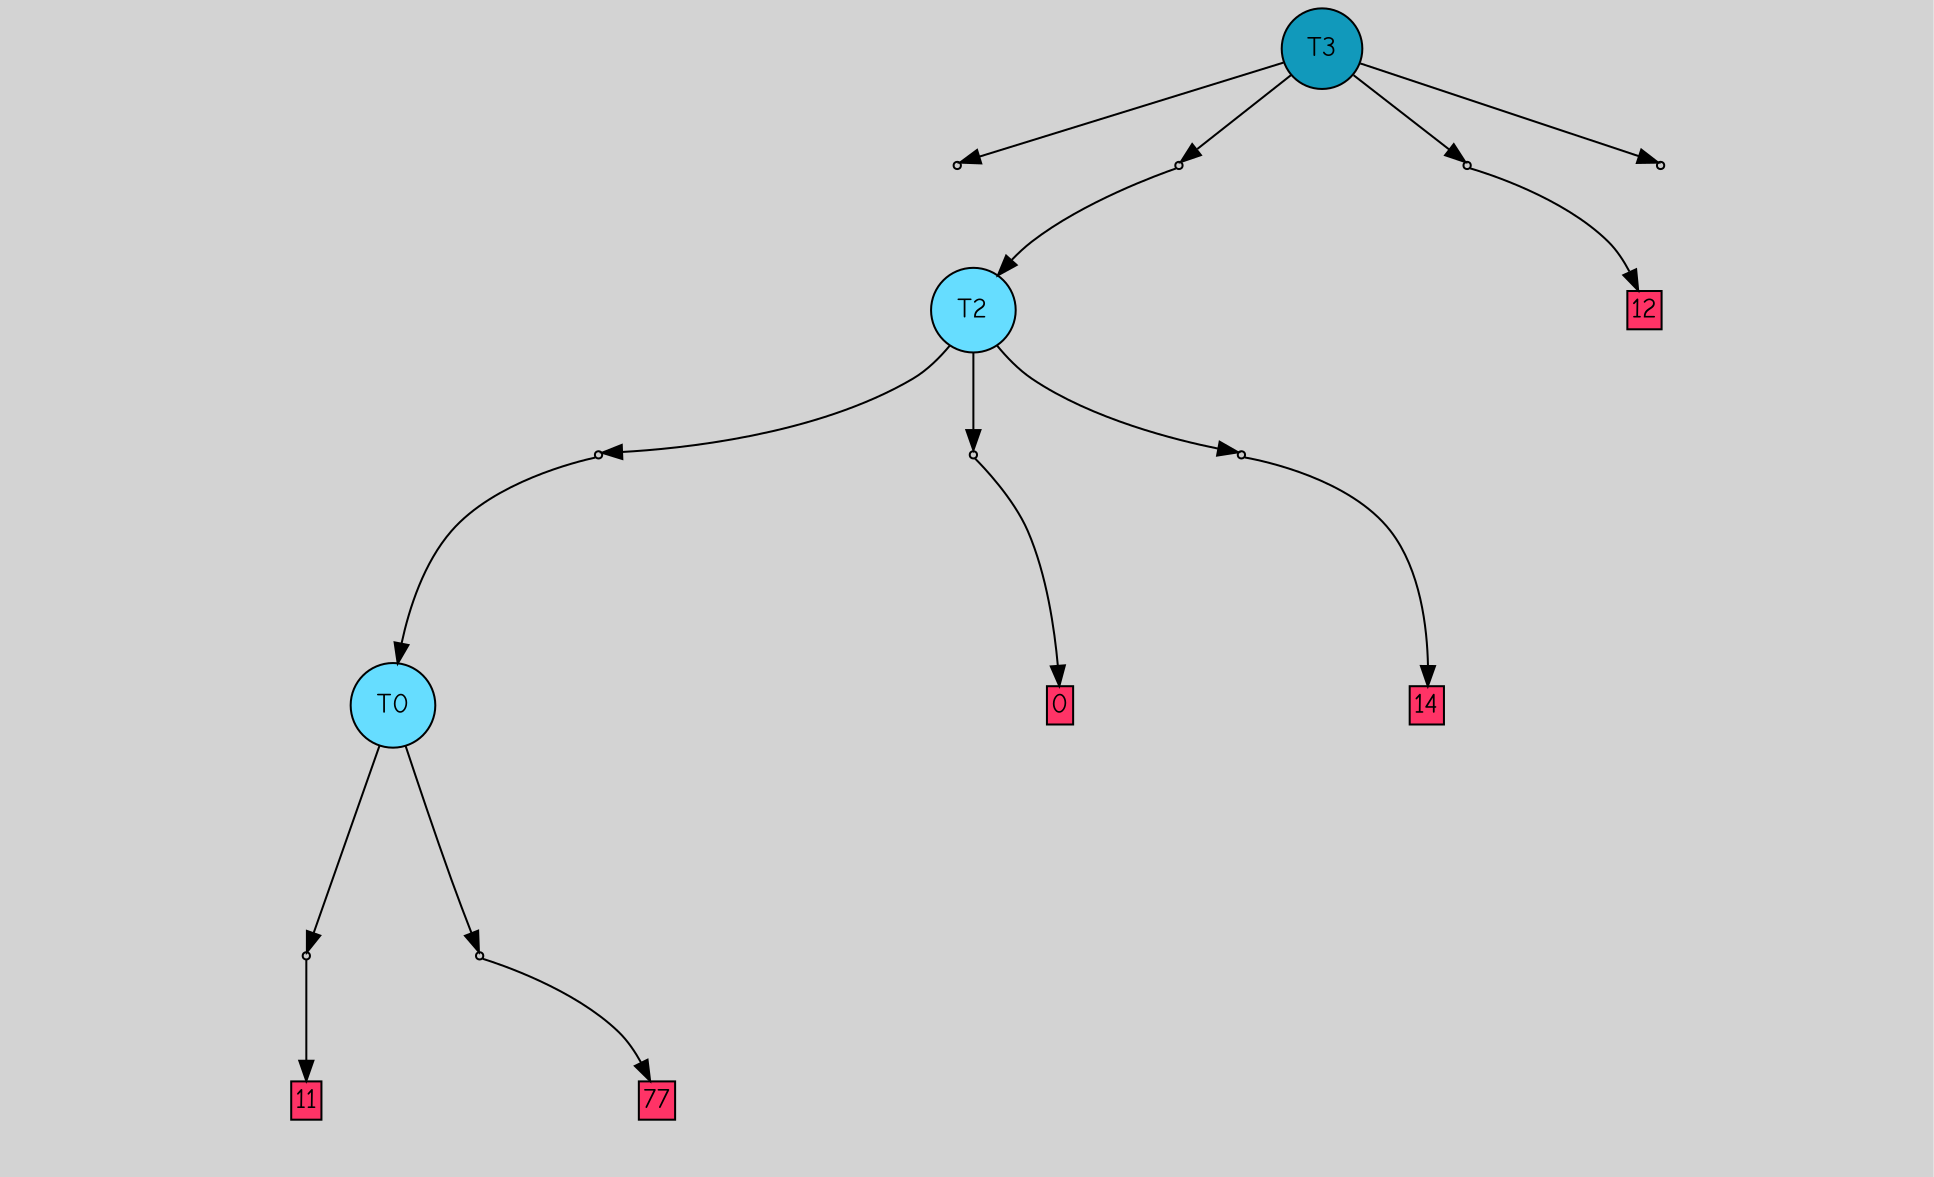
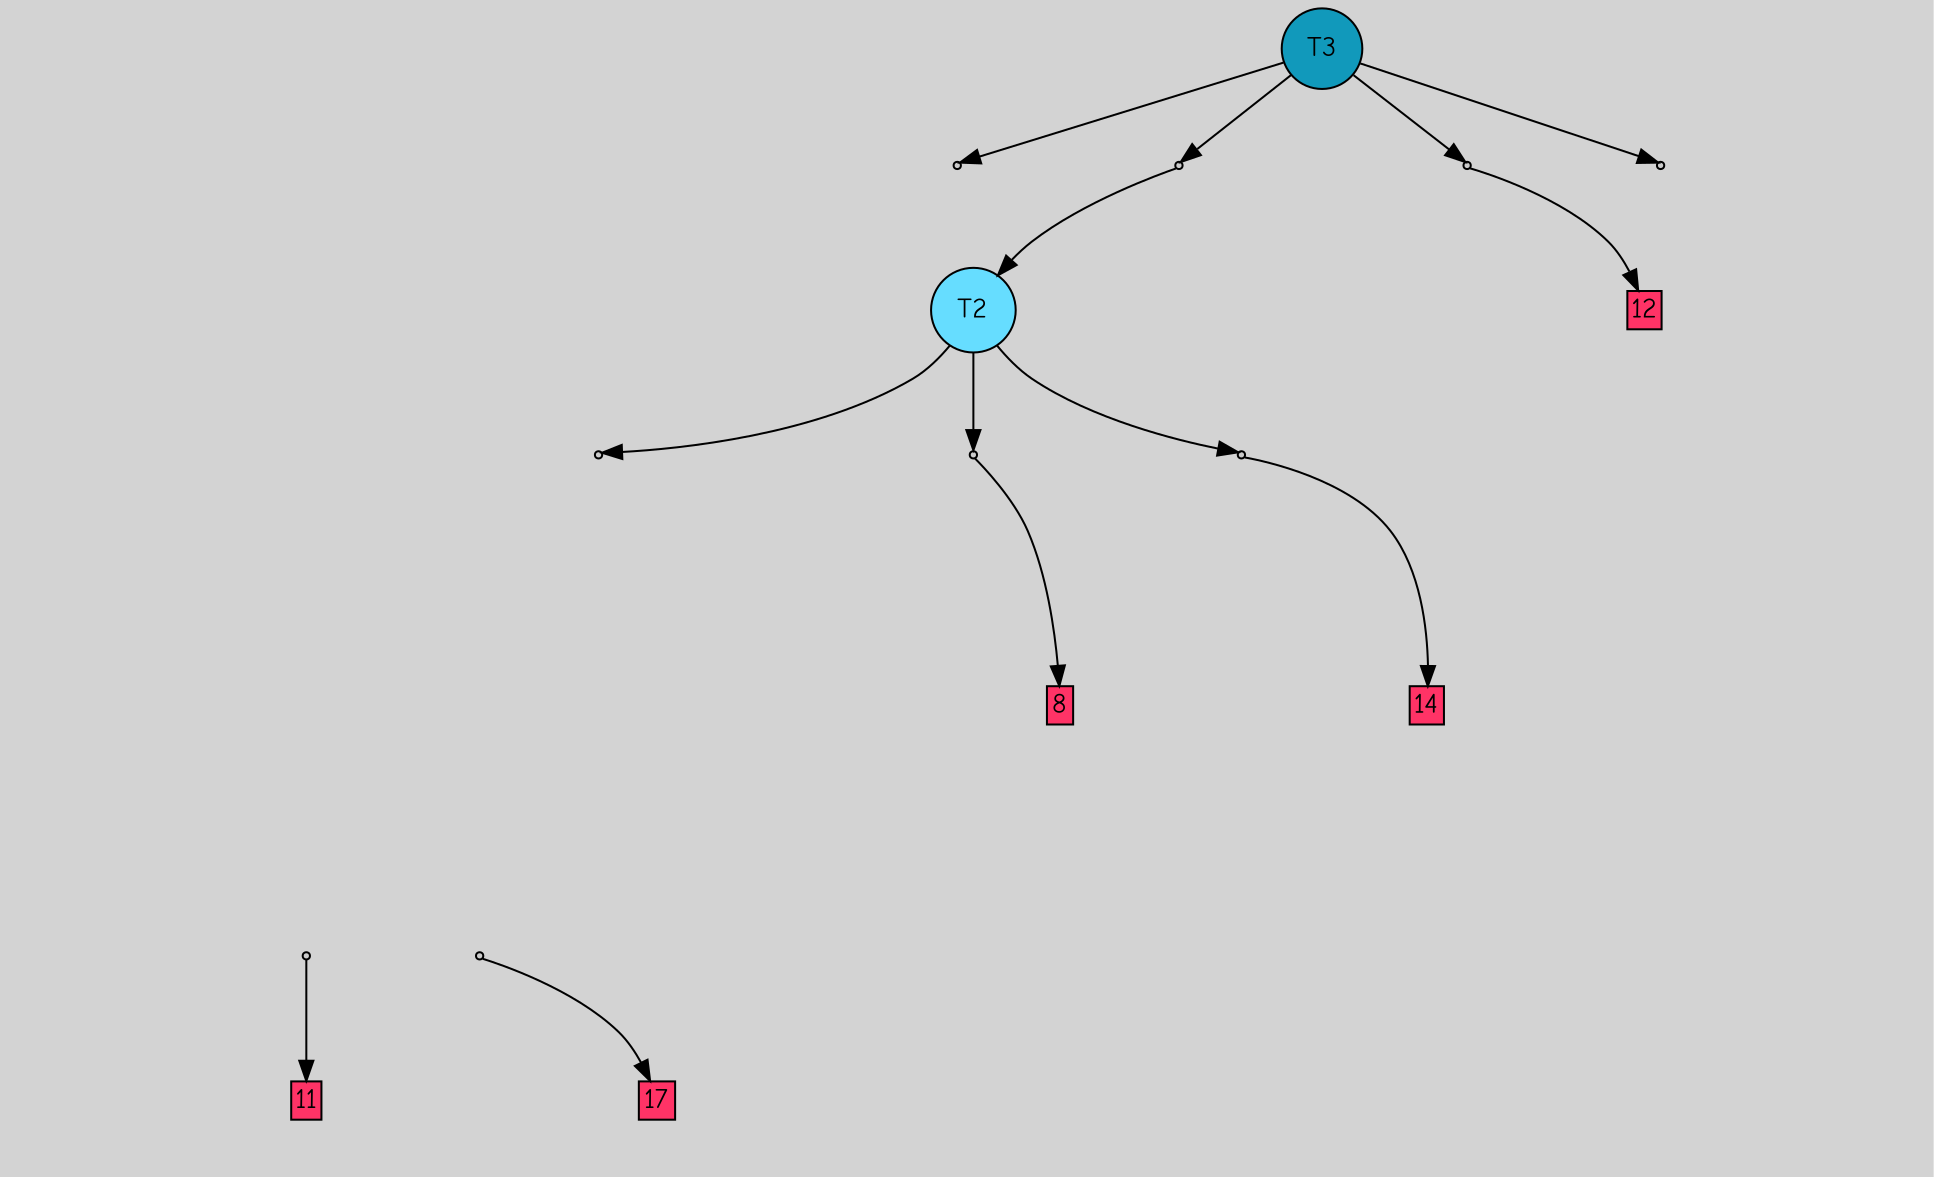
(393, 705) -> none
(1060, 705) -> (1060, 705)
(657, 1101) -> (657, 1101)
